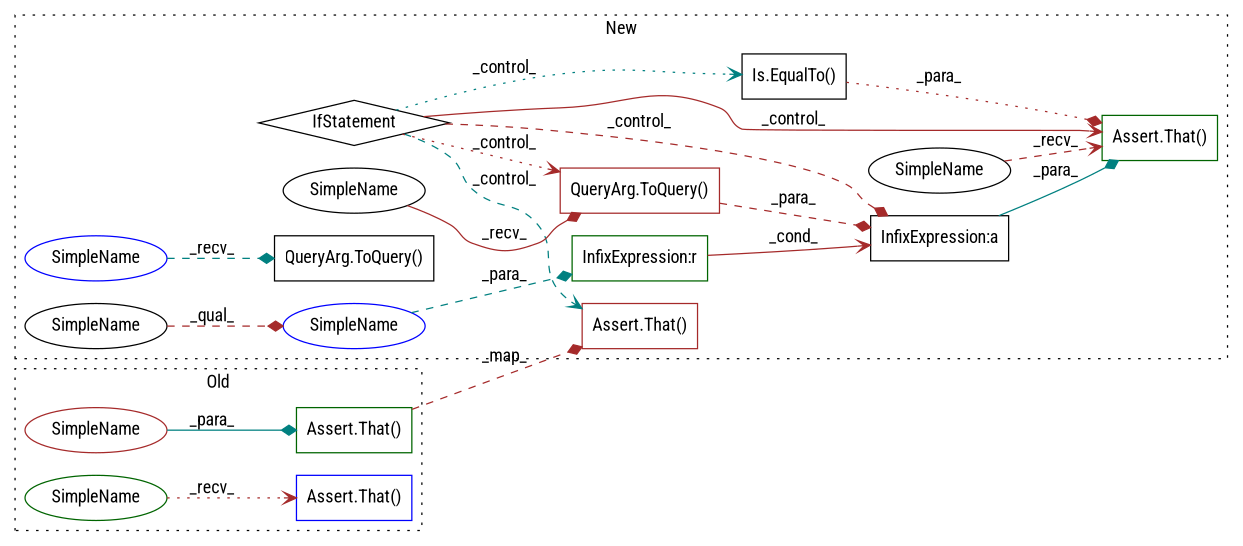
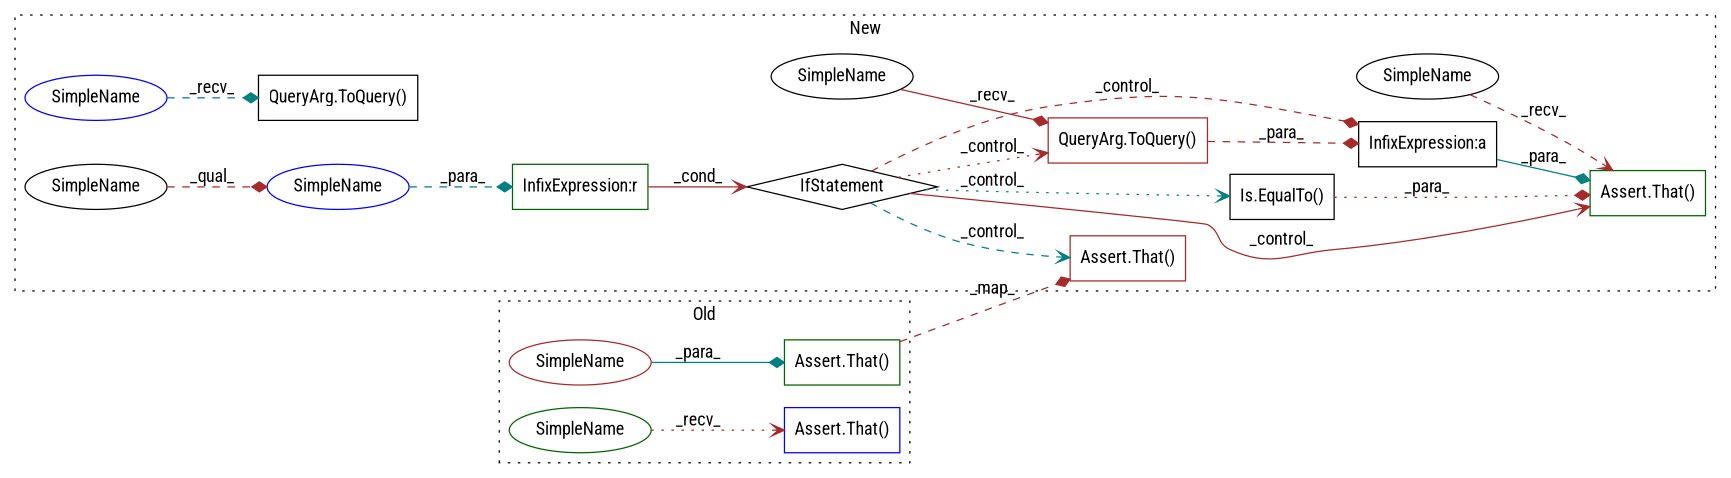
(783, 251) -> (691, 187)
